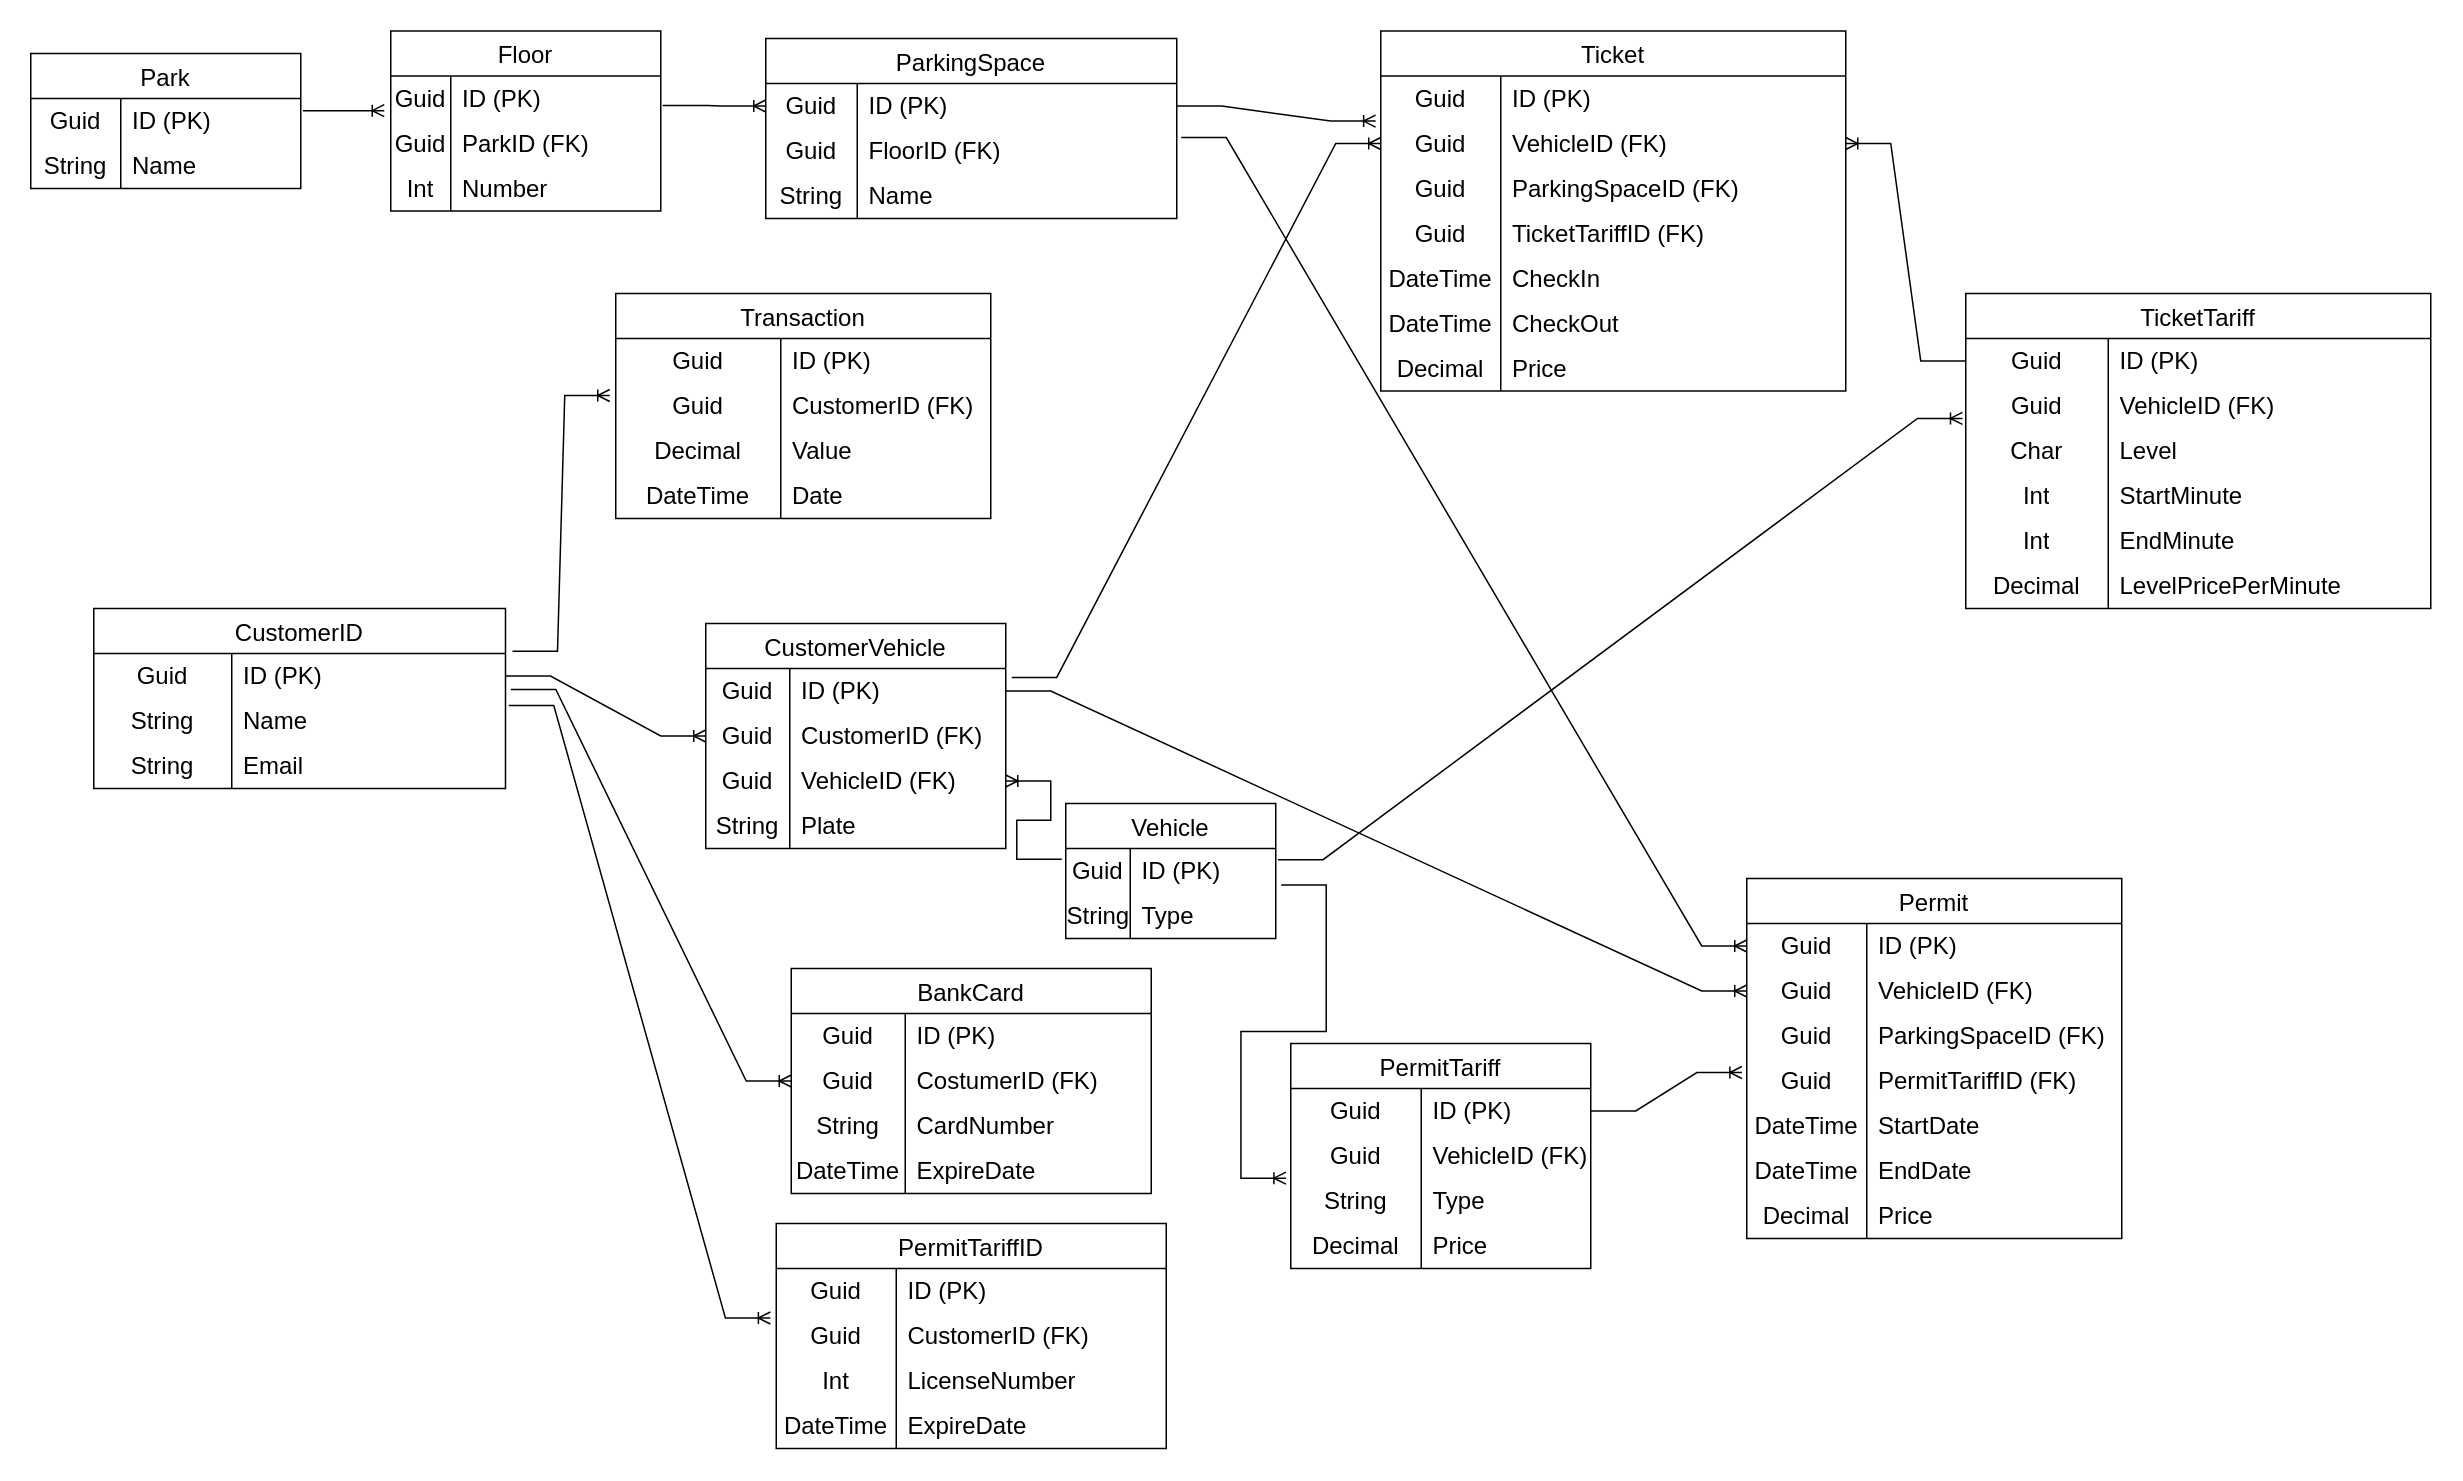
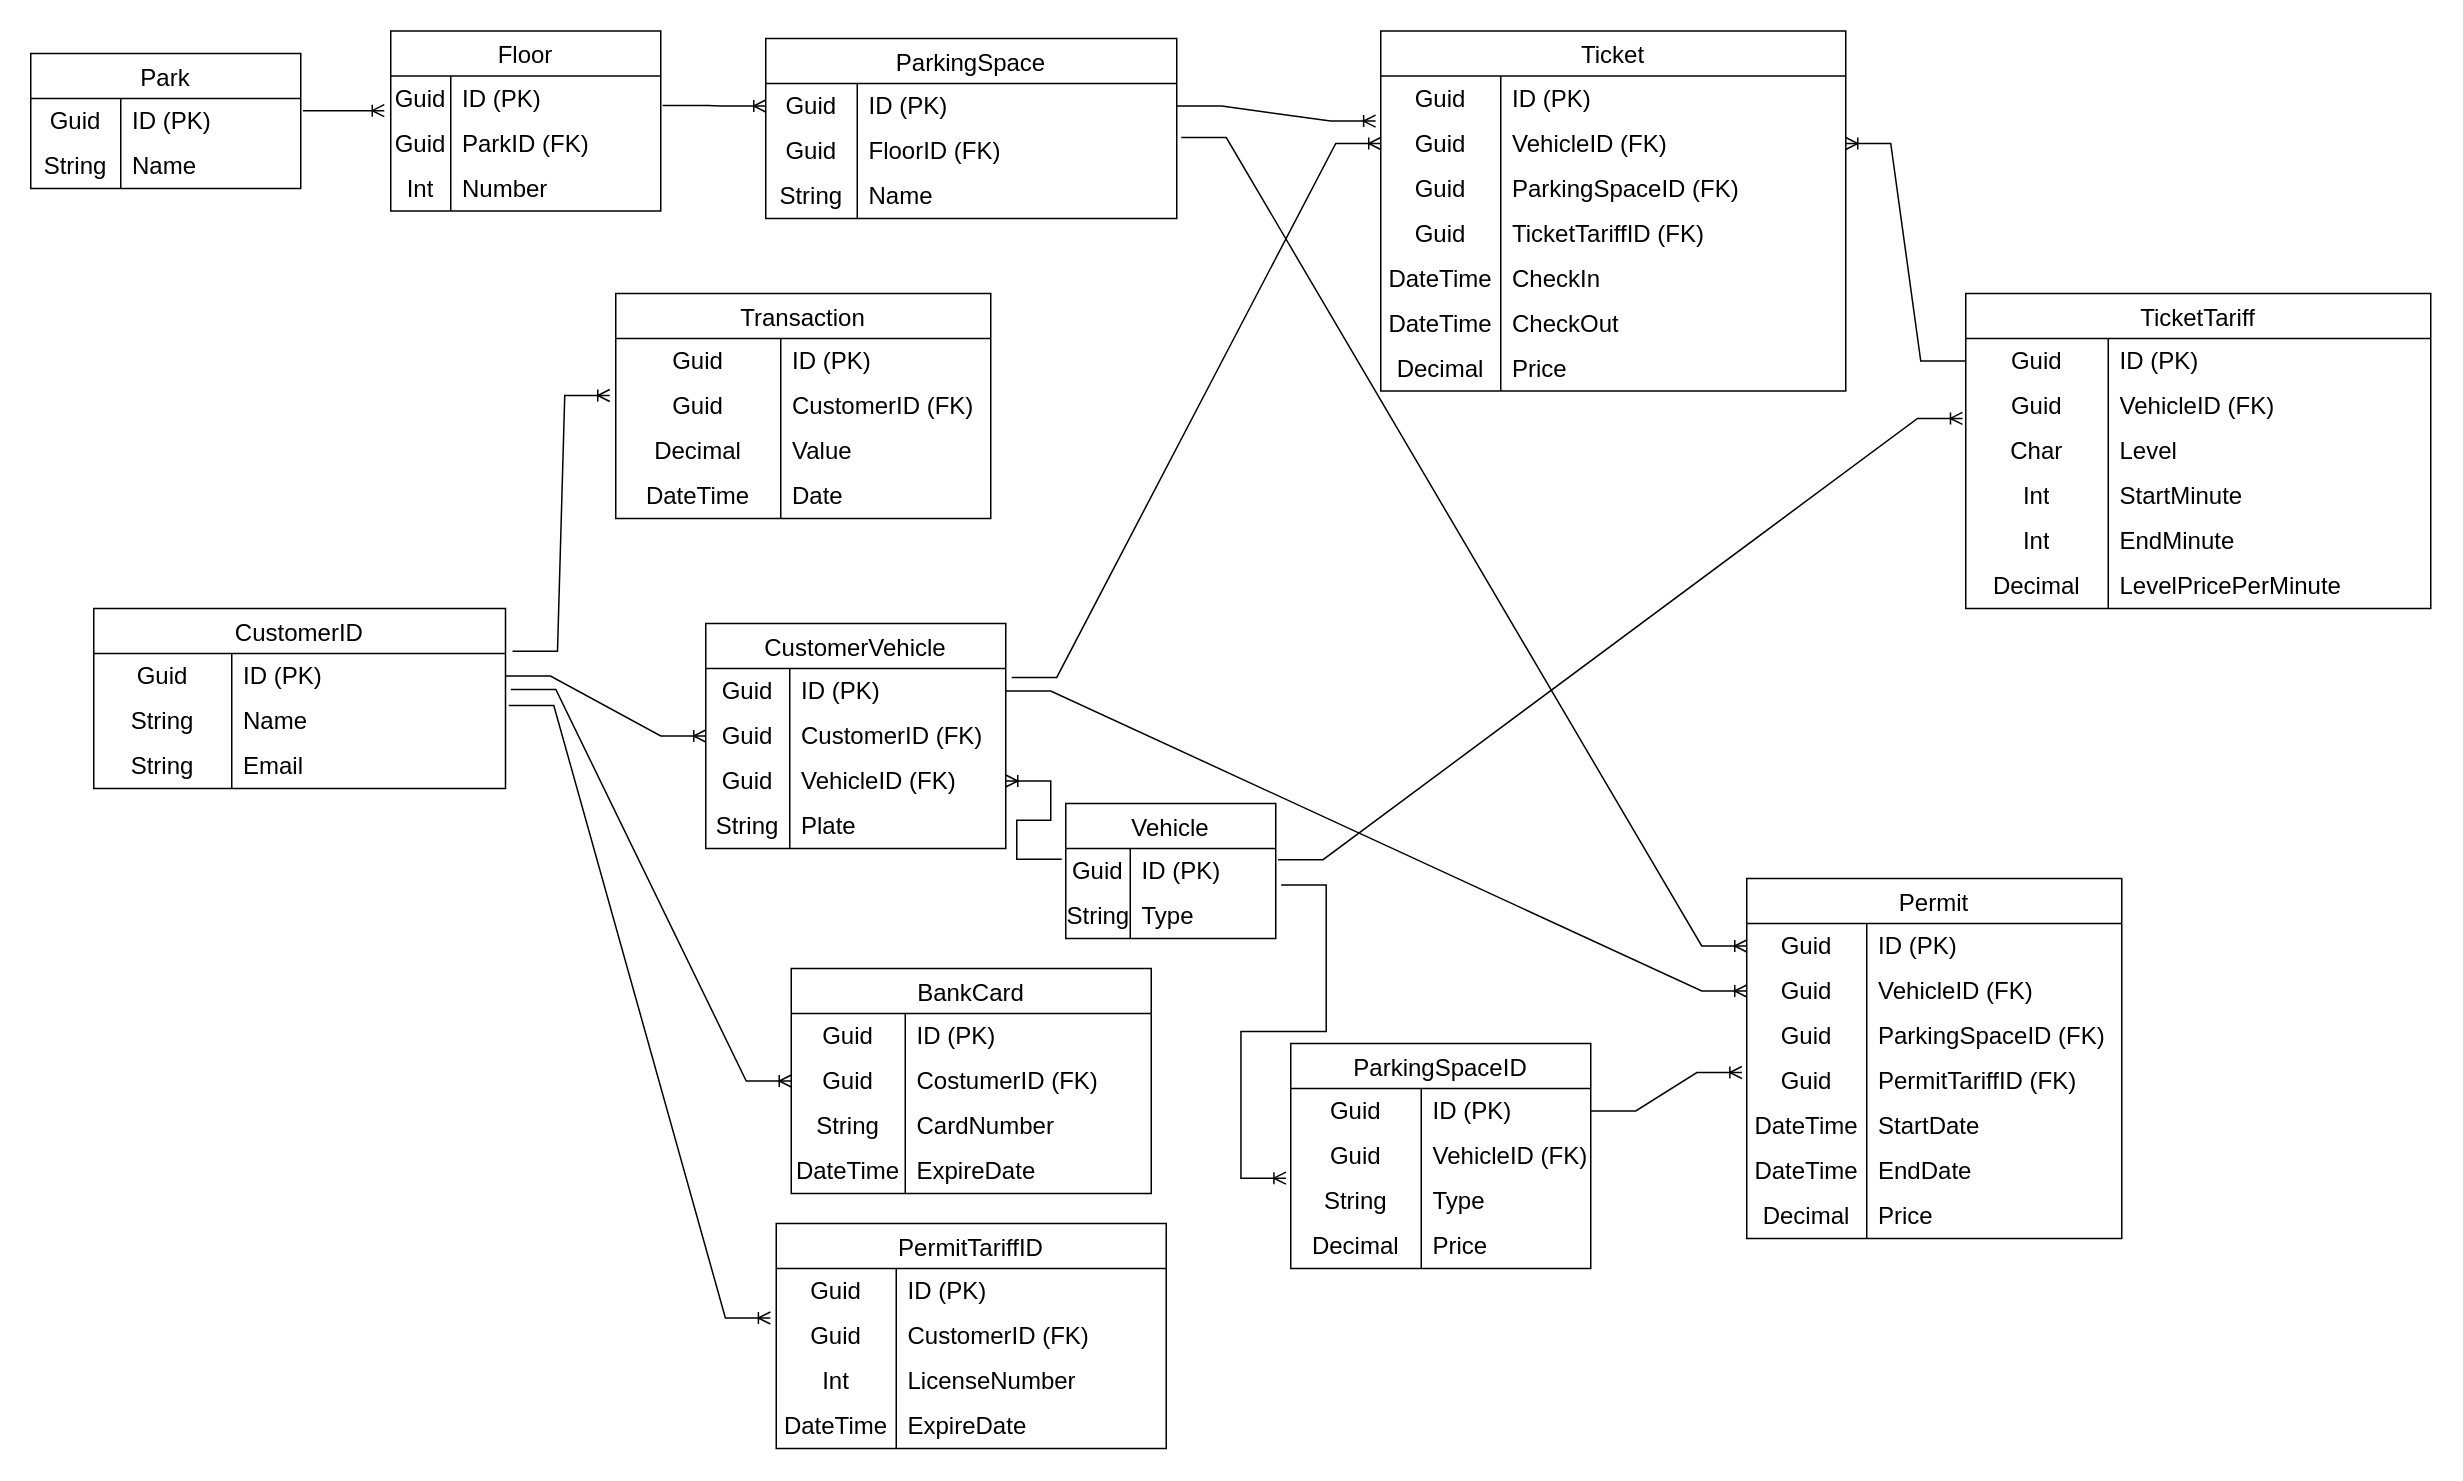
(1440, 1068) -> (1440, 1068)
